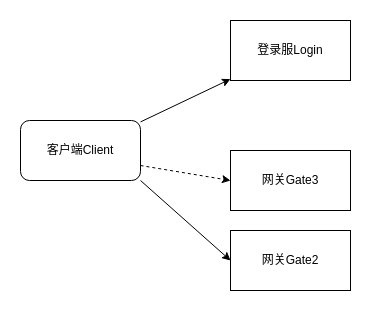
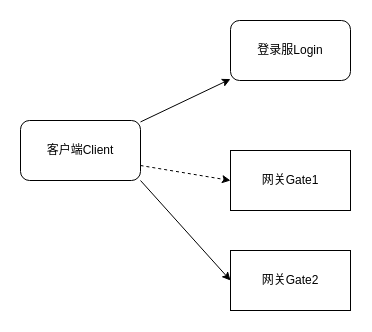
(291, 51) -> (291, 51)
(291, 181) -> (291, 181)
(291, 261) -> (291, 281)
